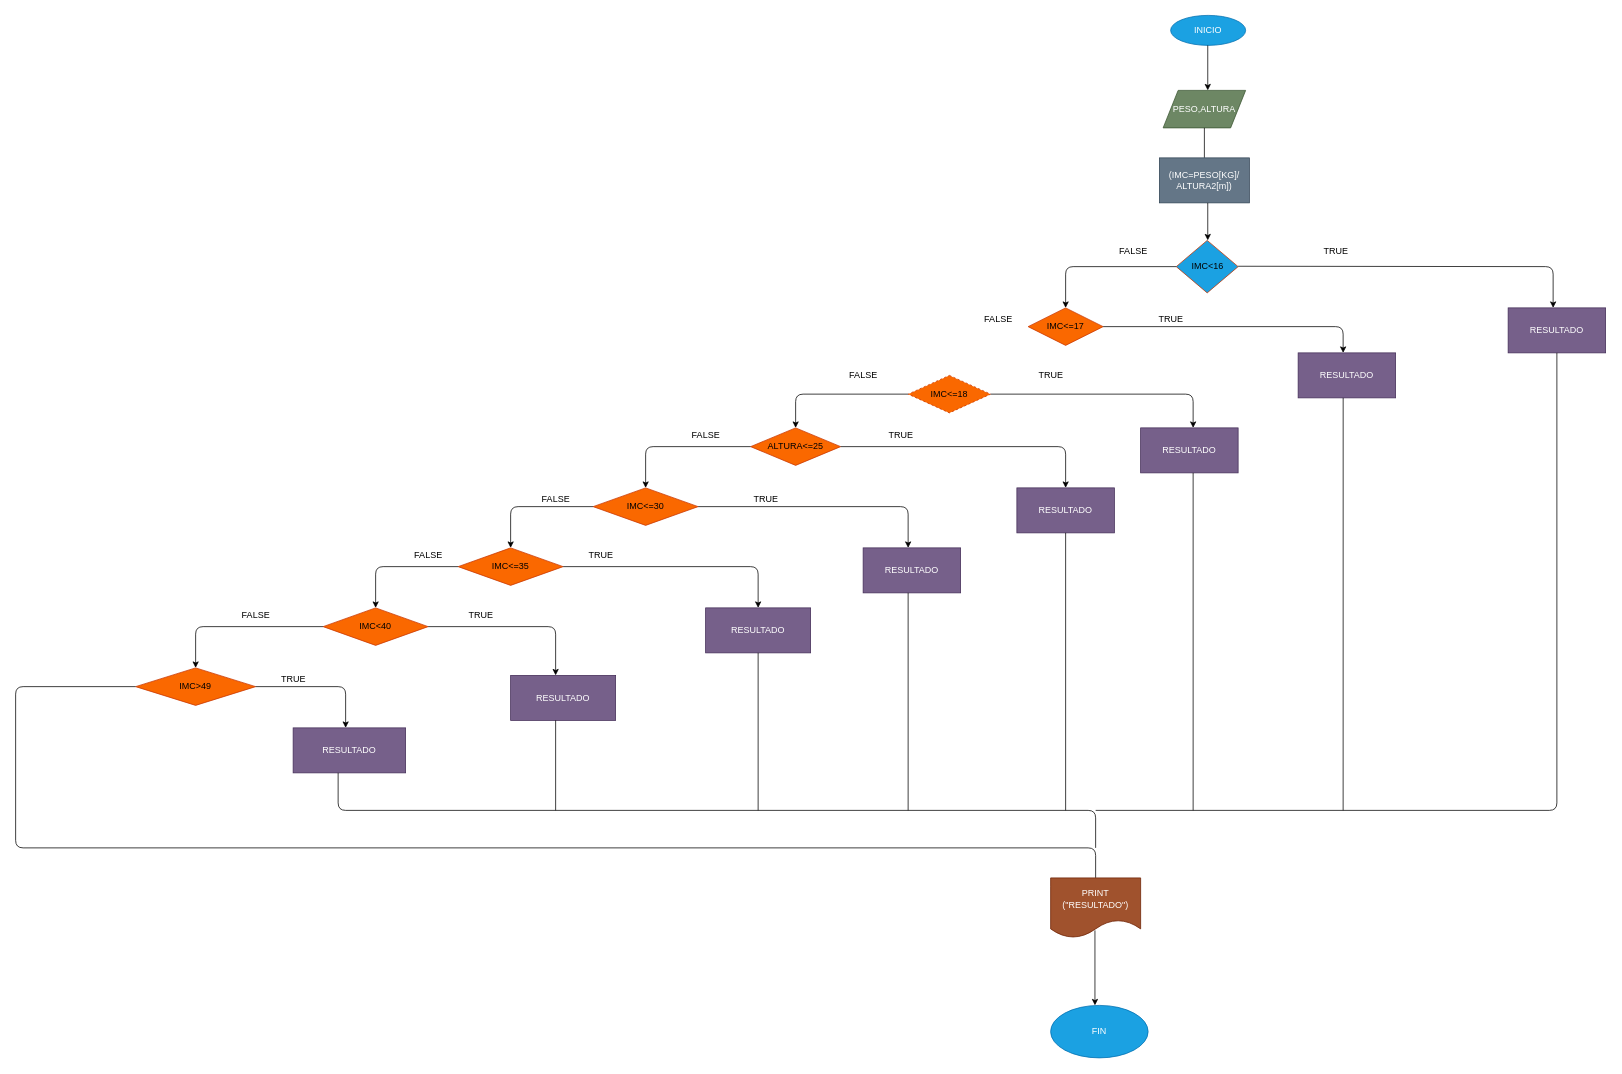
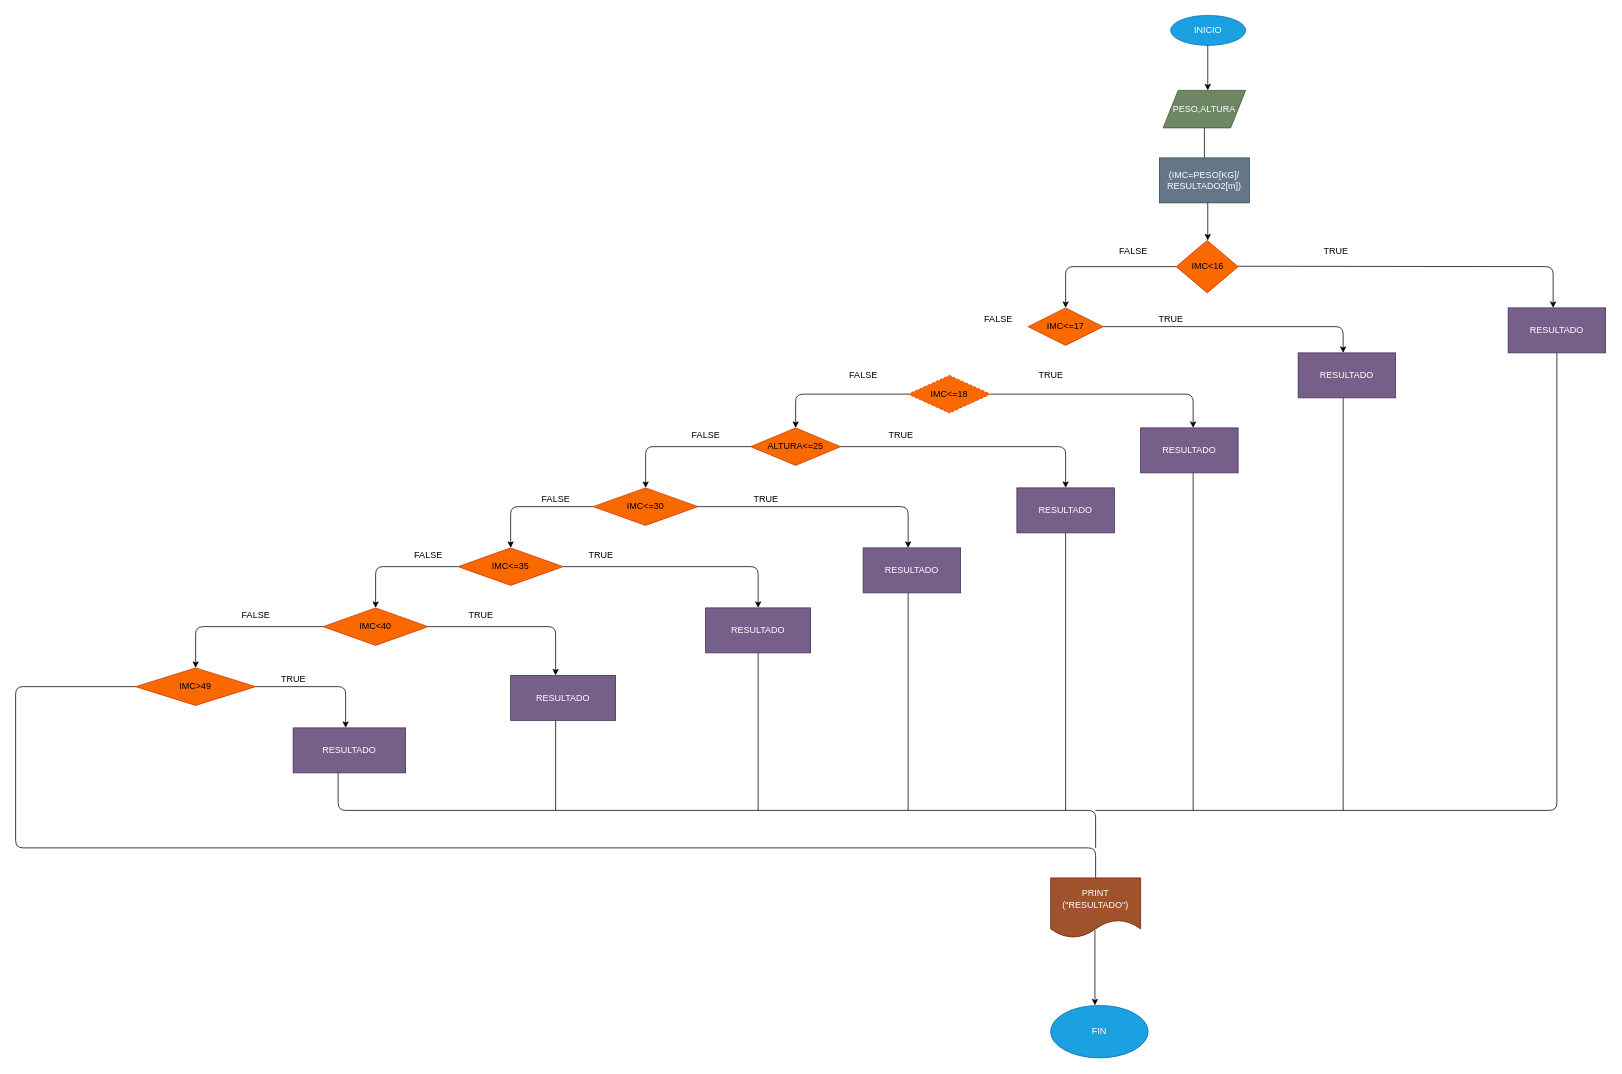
(1204, 180) -> (1204, 180)
(1207, 267) -> (1207, 267)
